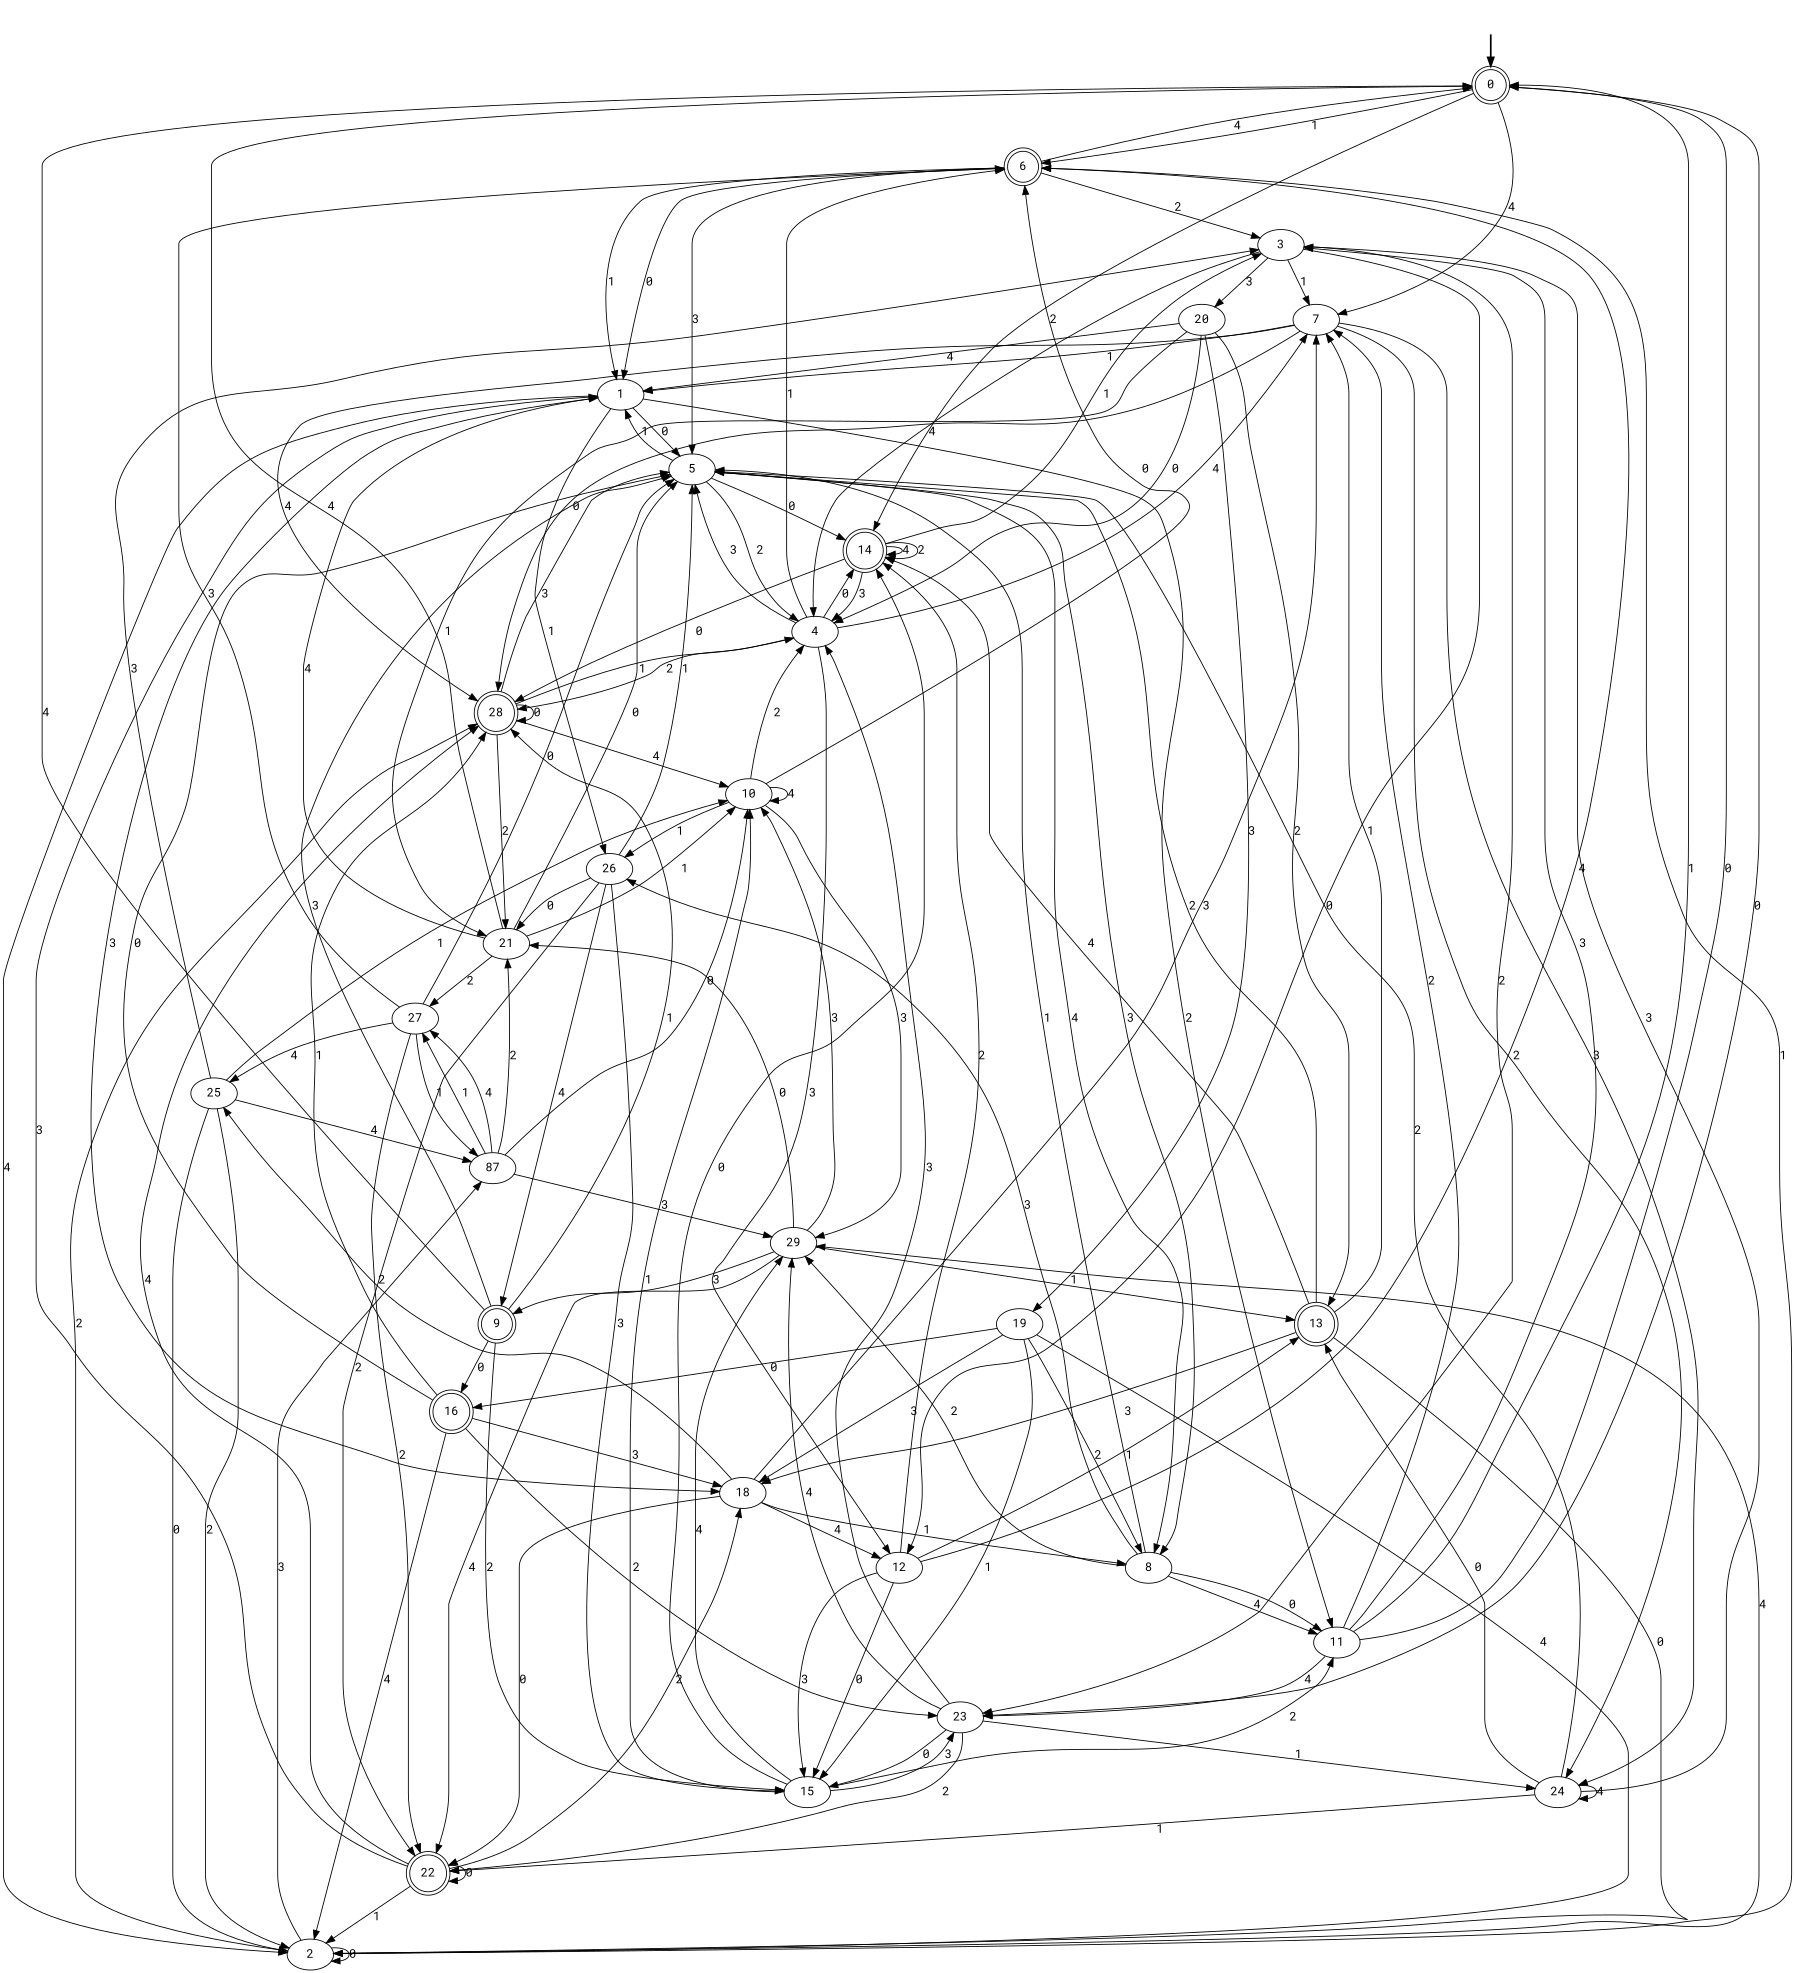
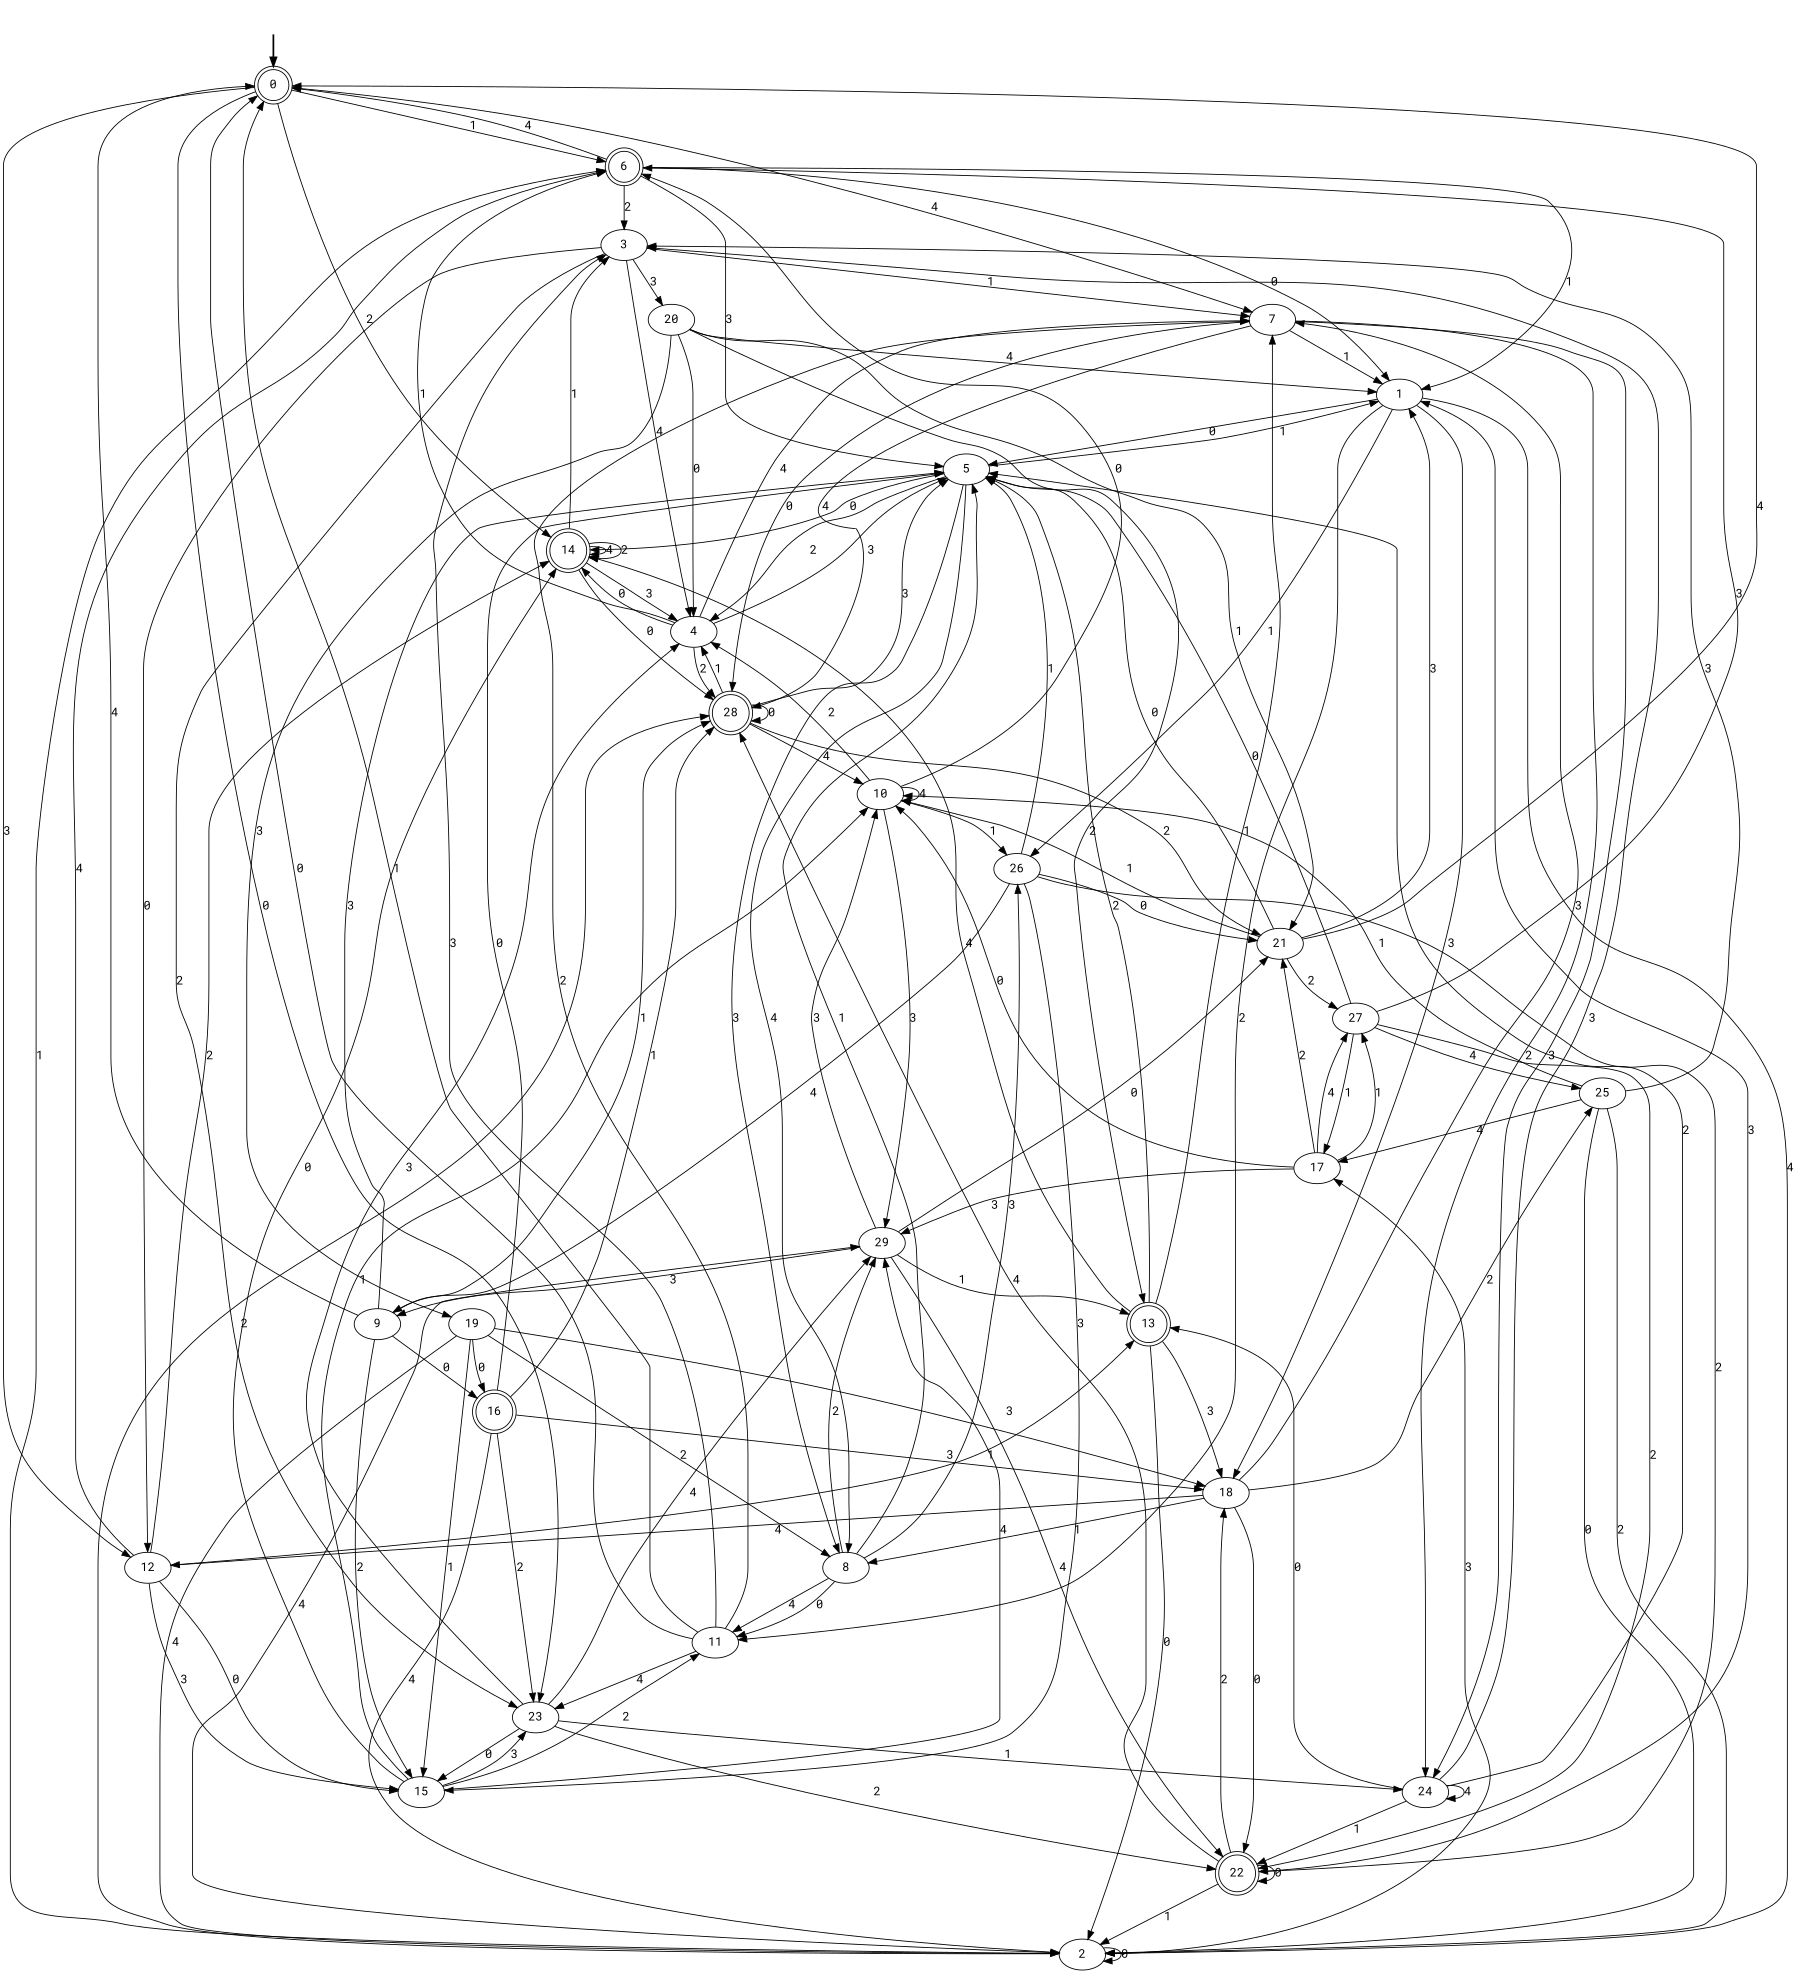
(308, 669) -> (1434, 669)
(797, 1133) -> (3, 746)
(493, 1168) -> (1317, 1168)
(497, 1324) -> (377, 1324)
